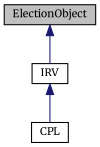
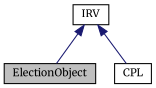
(50, 50) -> (67, 49)
